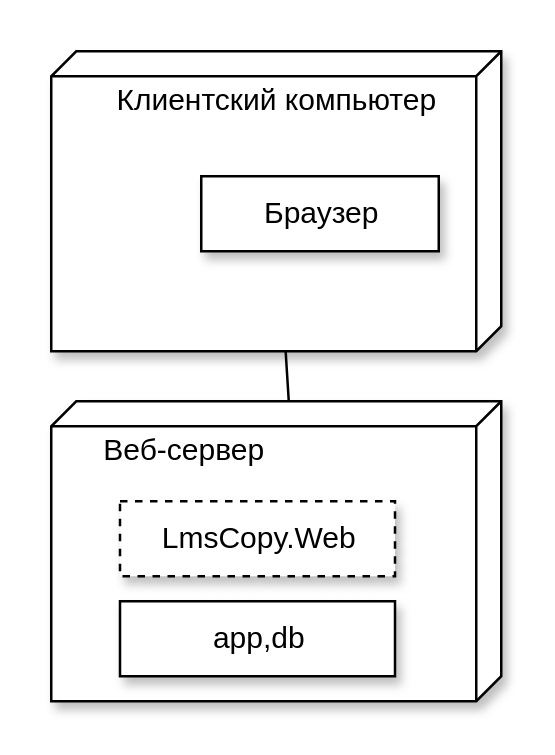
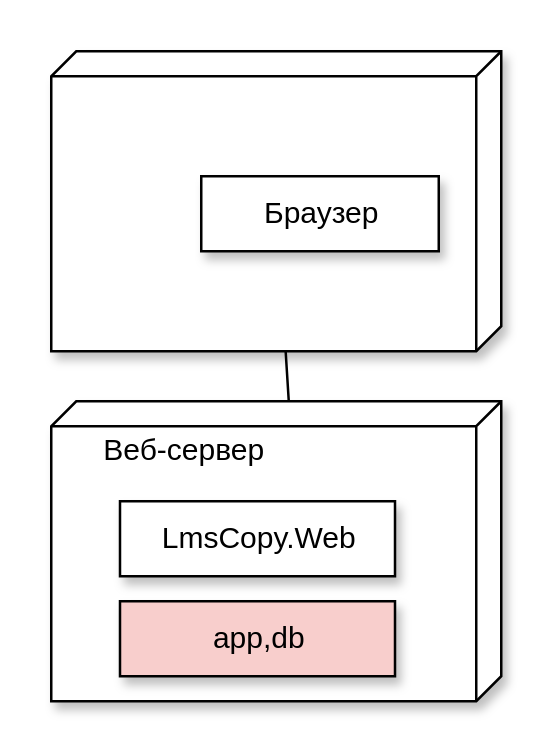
(276, 101) -> none
(258, 539) -> (258, 539)
(258, 639) -> (258, 639)
